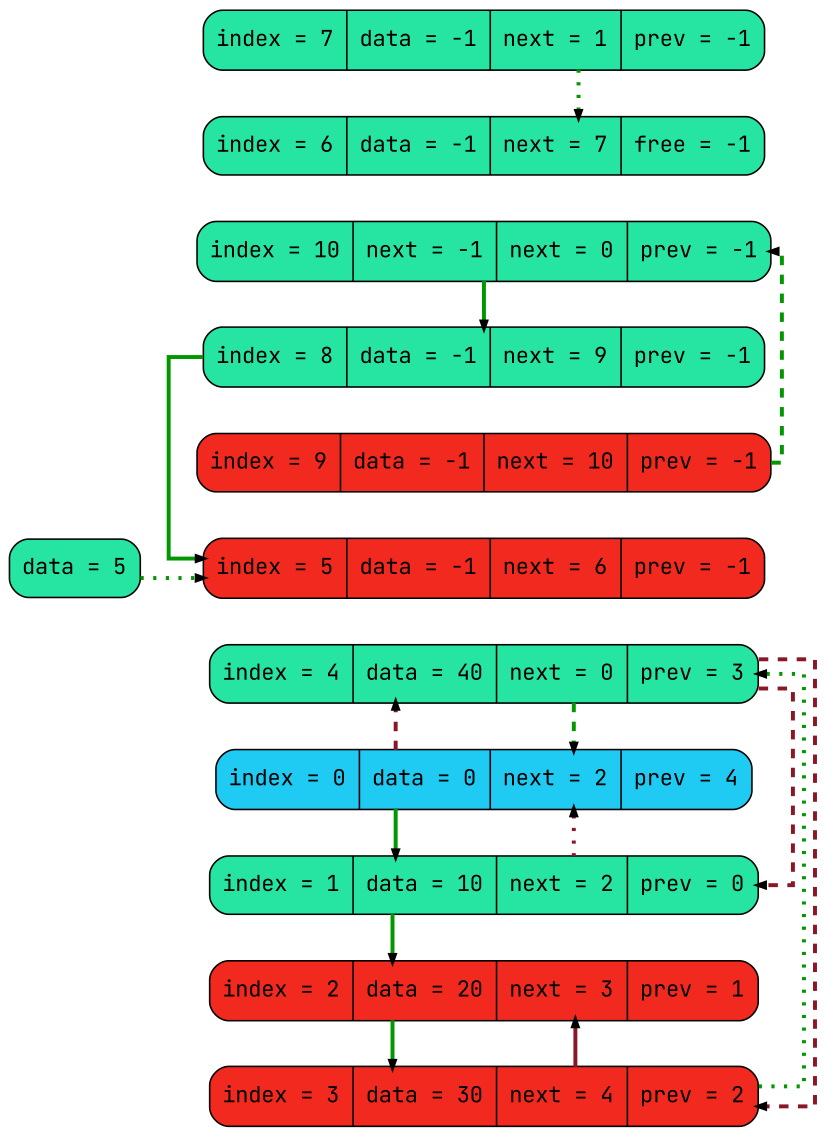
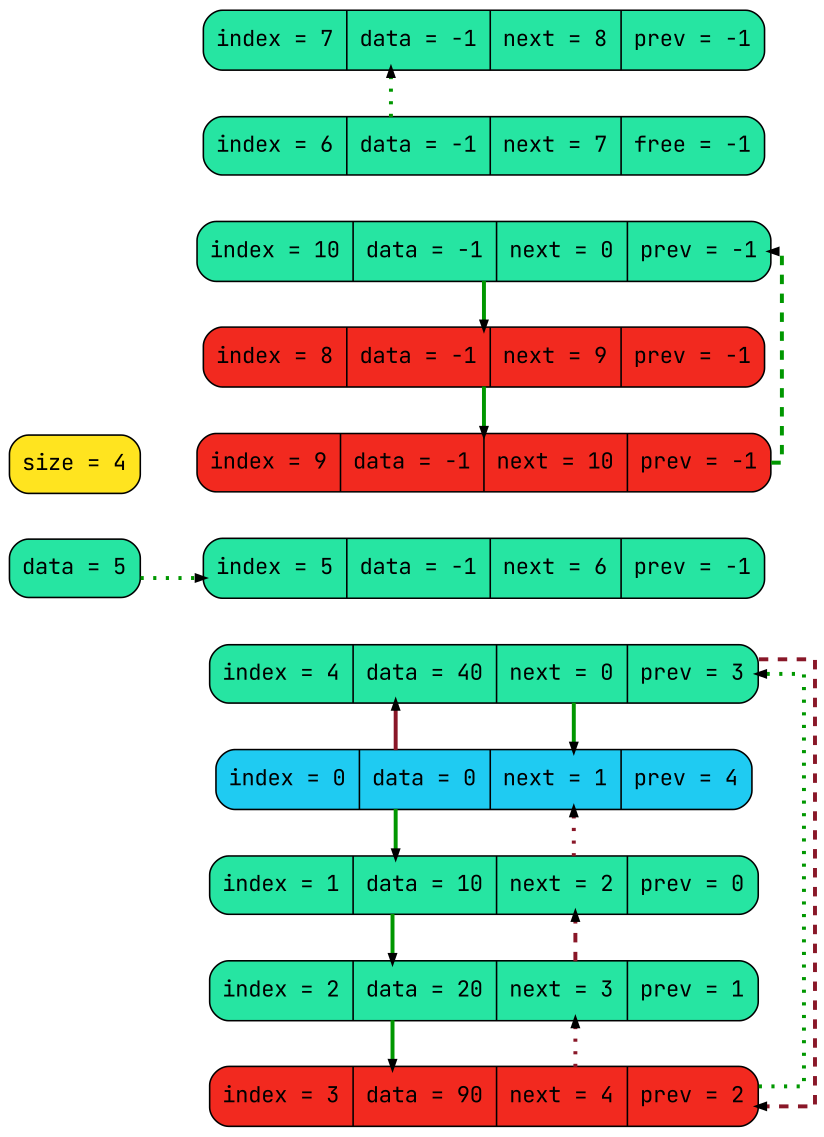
(556, 39) -> (556, 39)
(579, 90) -> (391, 97)
(425, 251) -> (425, 251)
(484, 357) -> (484, 357)
(169, 455) -> (484, 407)
none -> (75, 464)
(484, 568) -> (484, 568)
(574, 723) -> (574, 723)
(396, 729) -> (396, 729)
(556, 779) -> (556, 779)
(793, 784) -> (575, 941)
(484, 991) -> (484, 991)
(575, 1047) -> (575, 1047)
(425, 1096) -> (425, 1096)
